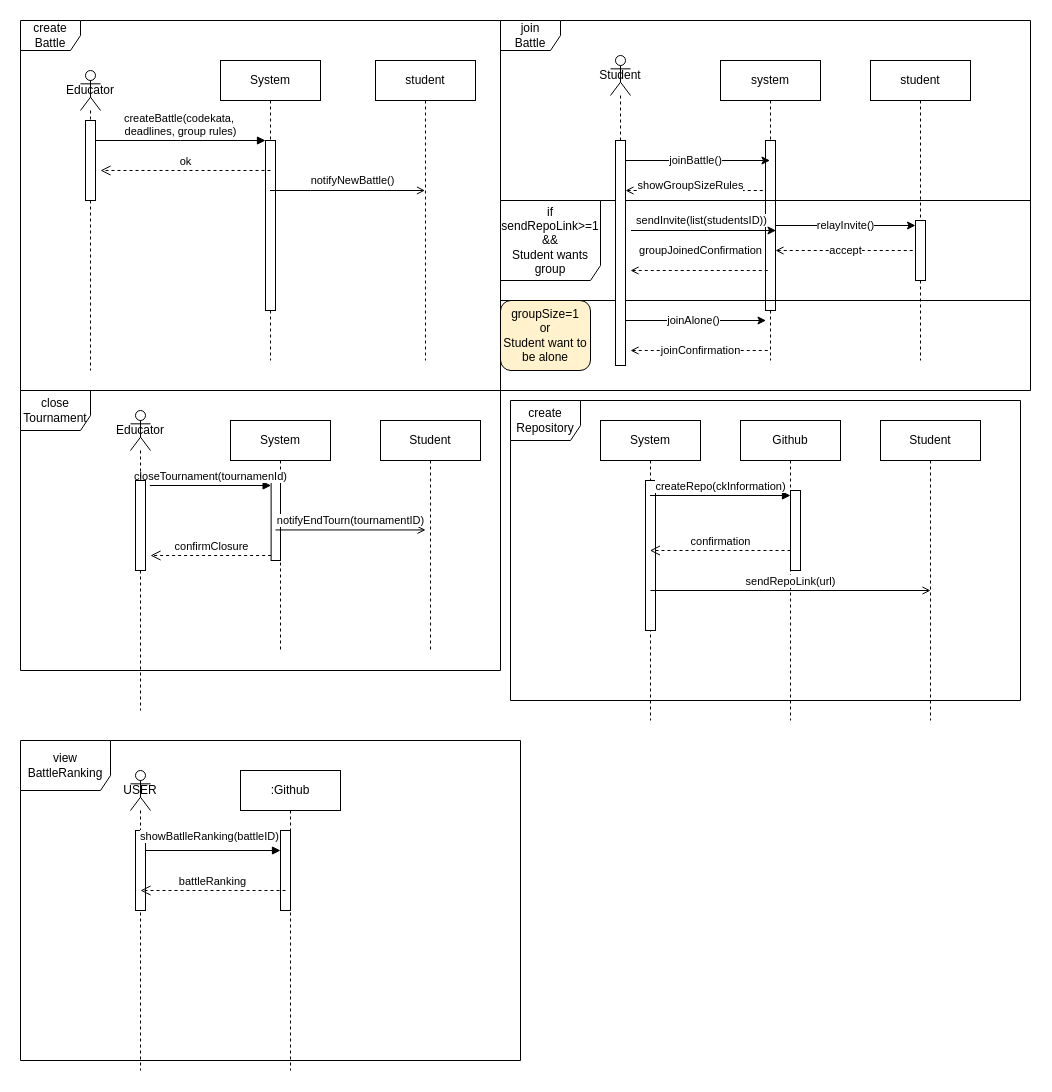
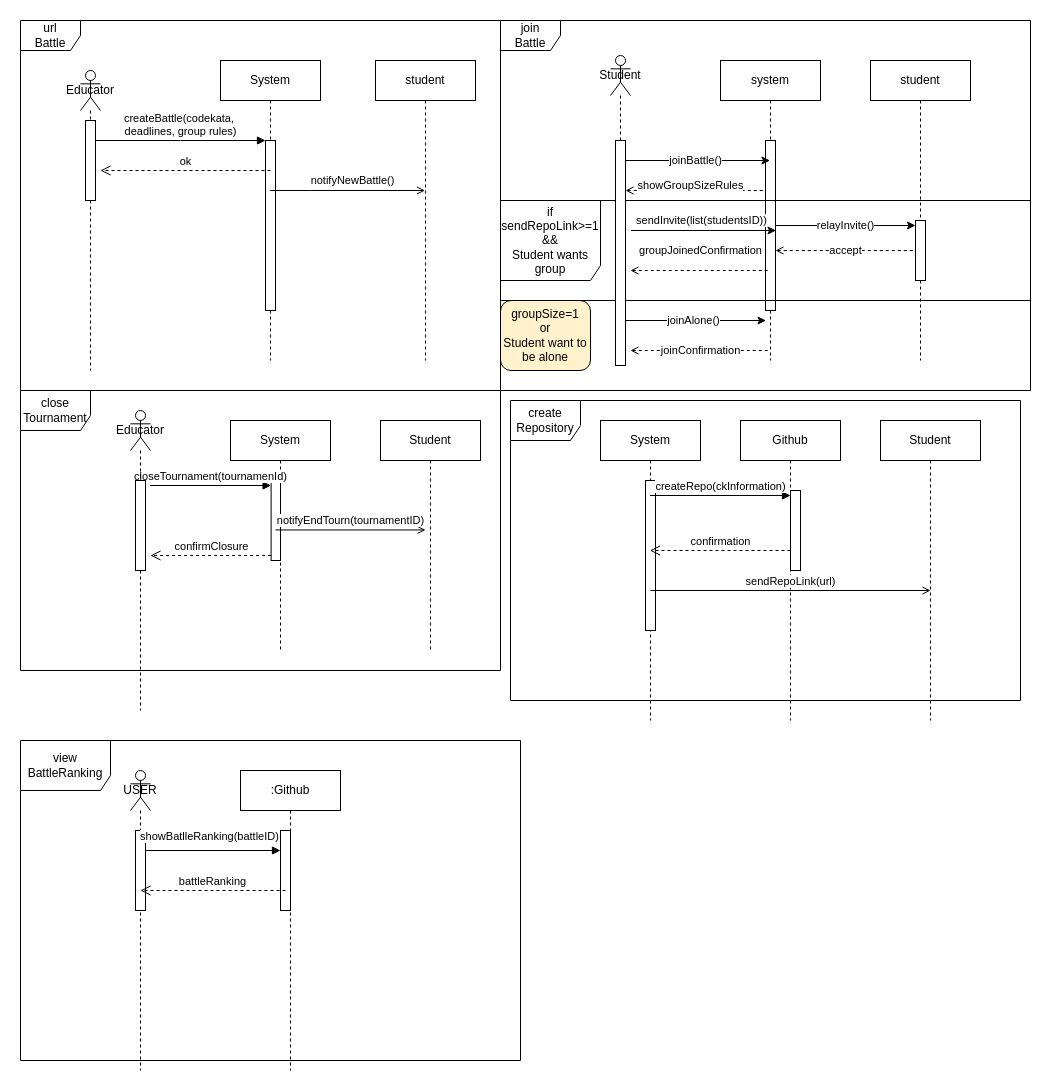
(51, 36) -> (51, 36)
